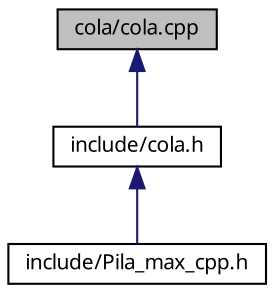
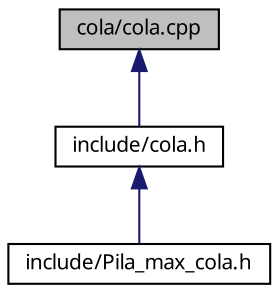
(137, 264) -> (139, 264)
